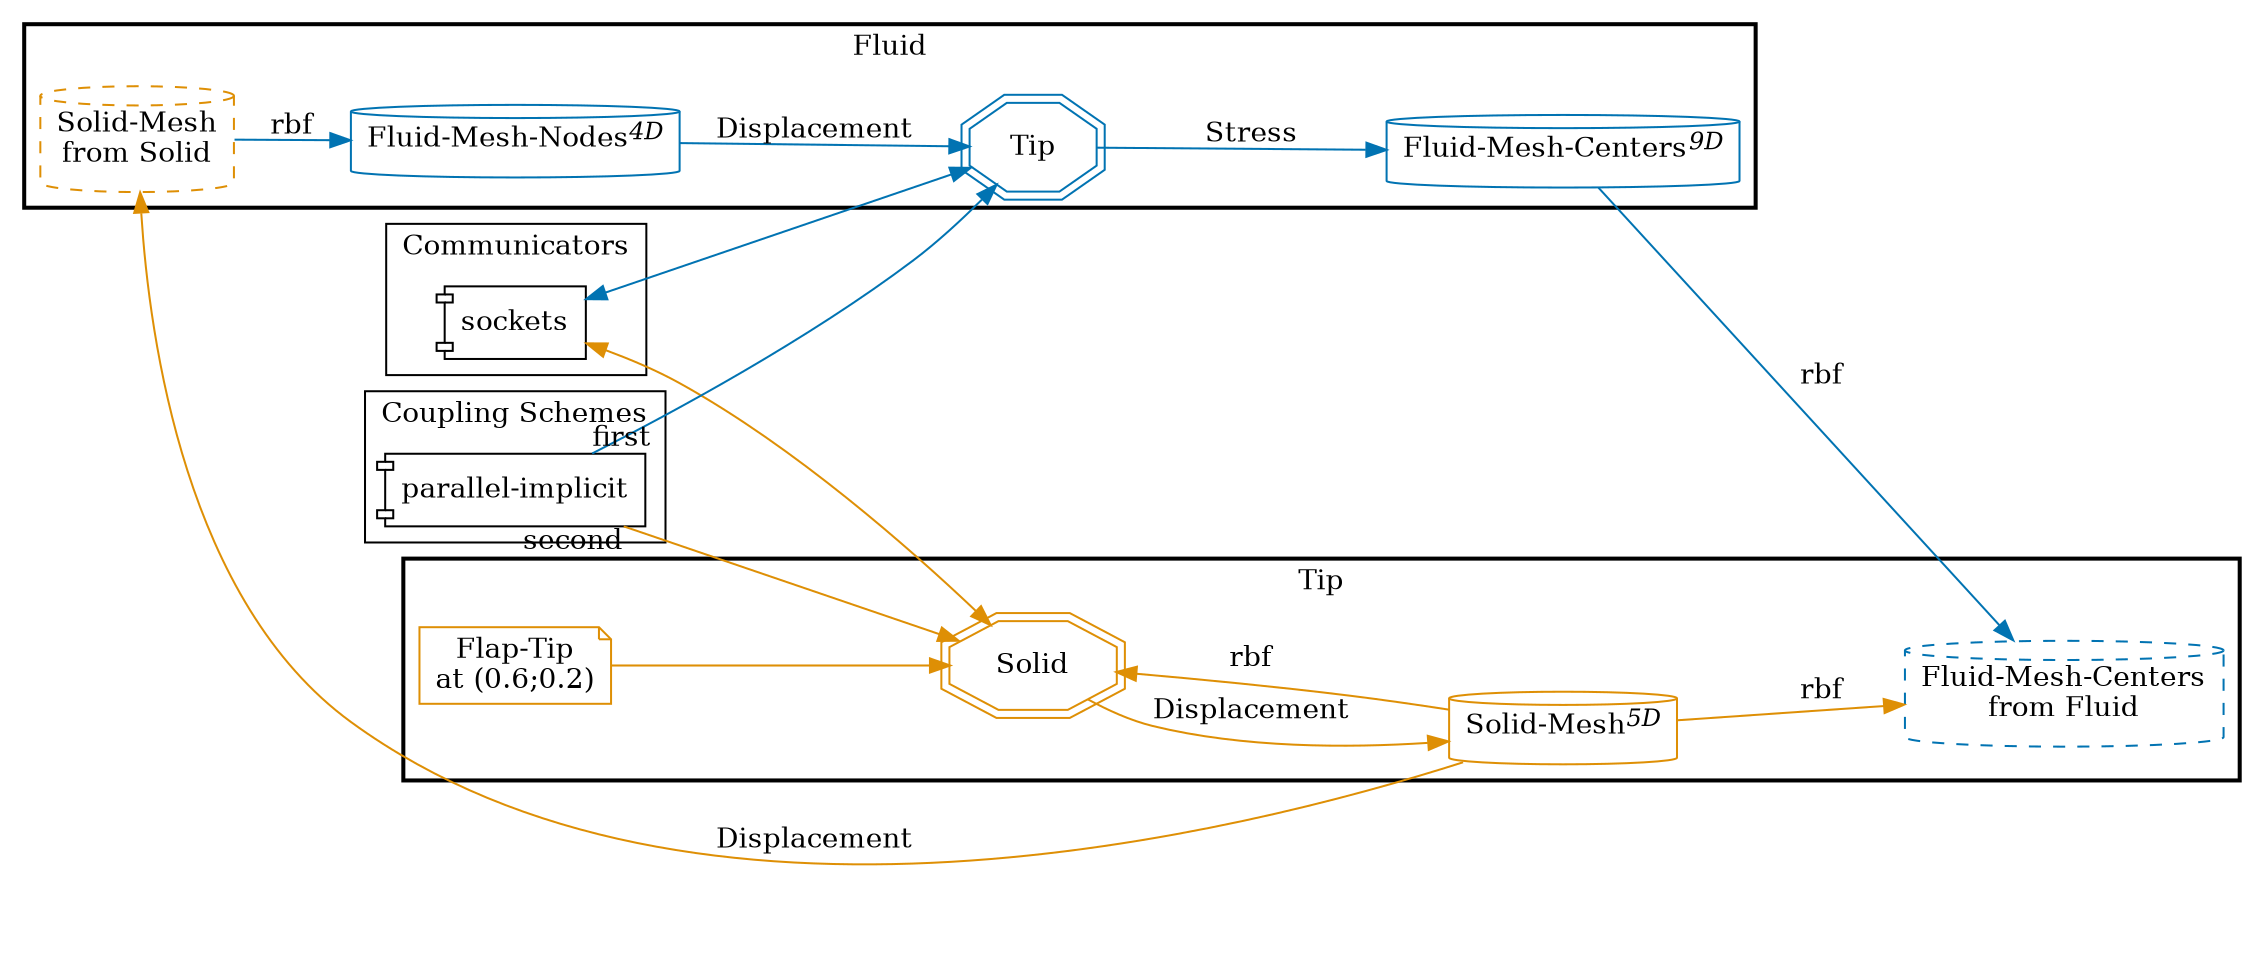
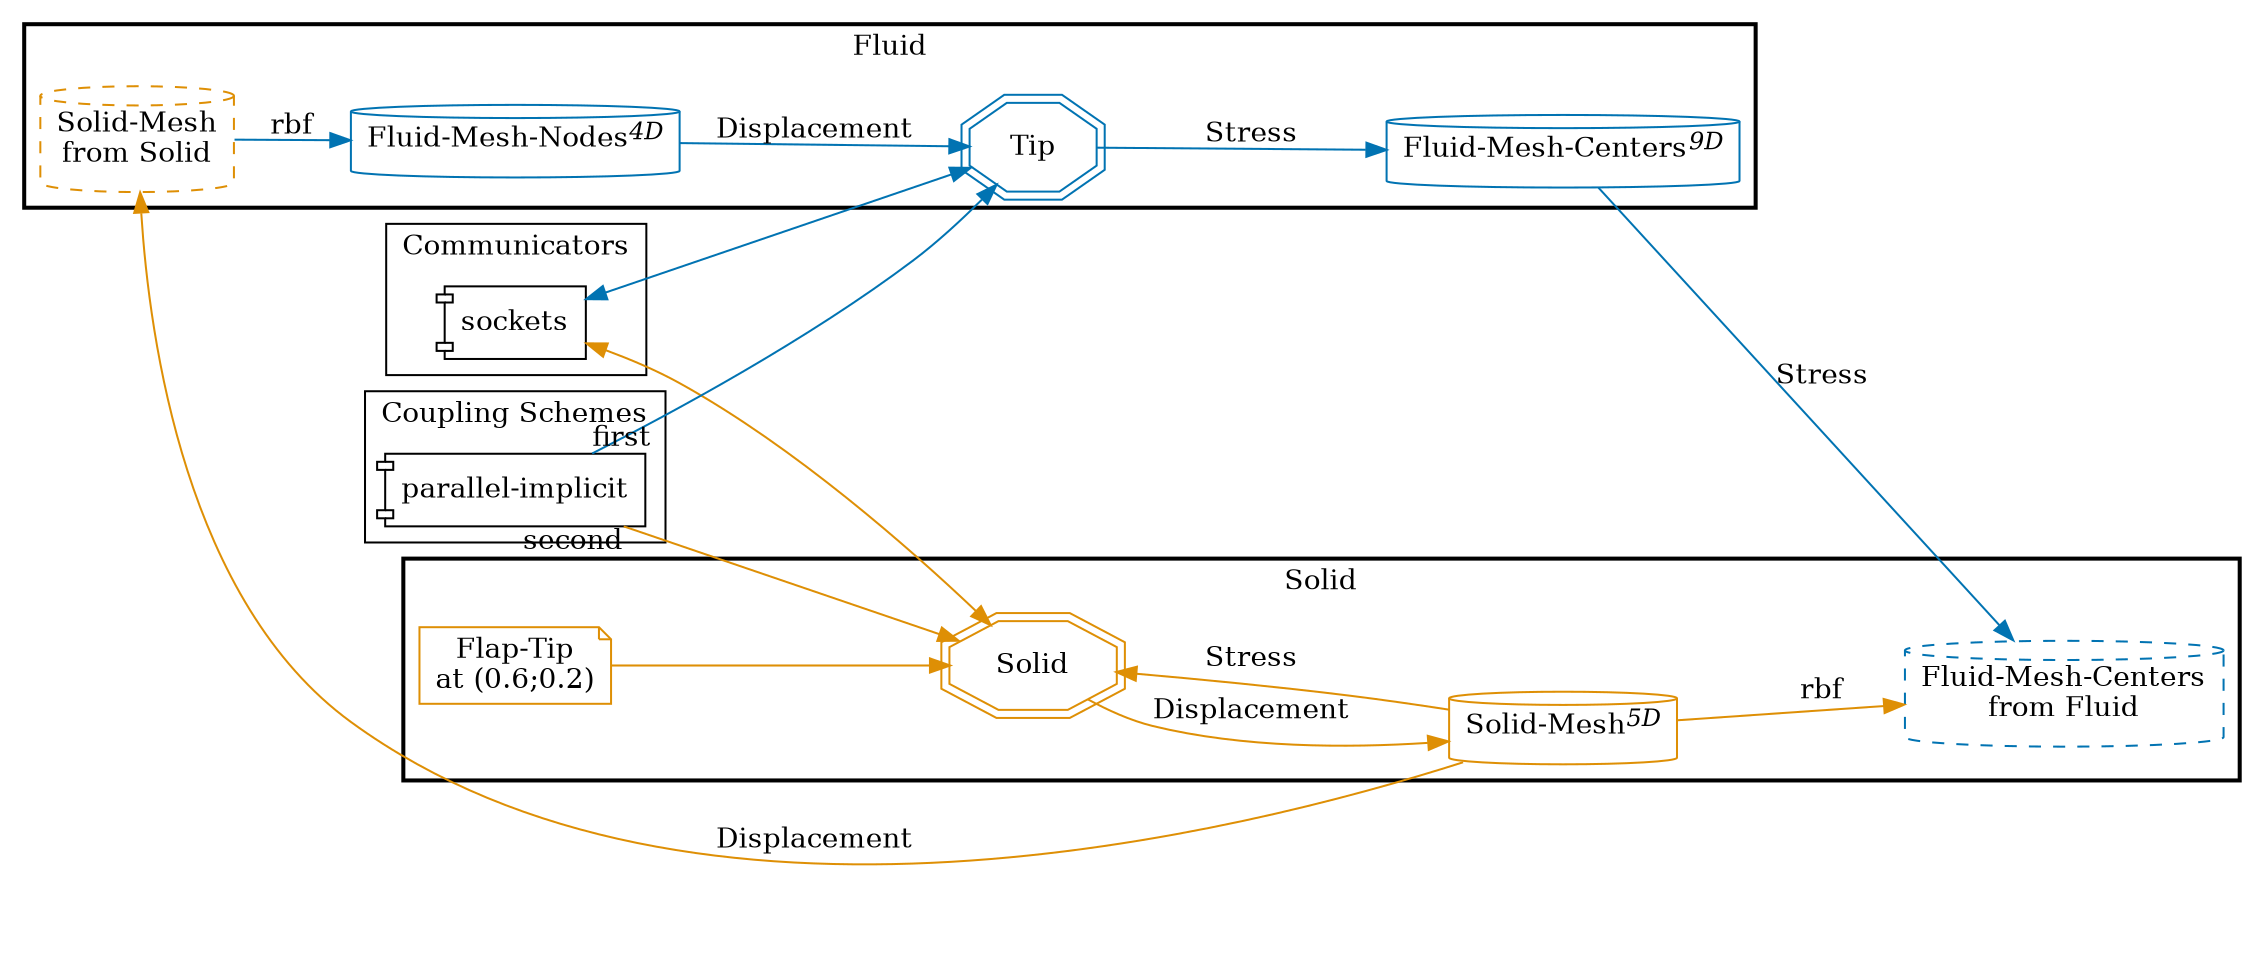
(1822, 376) -> (1822, 376)
(1322, 582) -> (1322, 582)
(1251, 658) -> (1251, 658)
